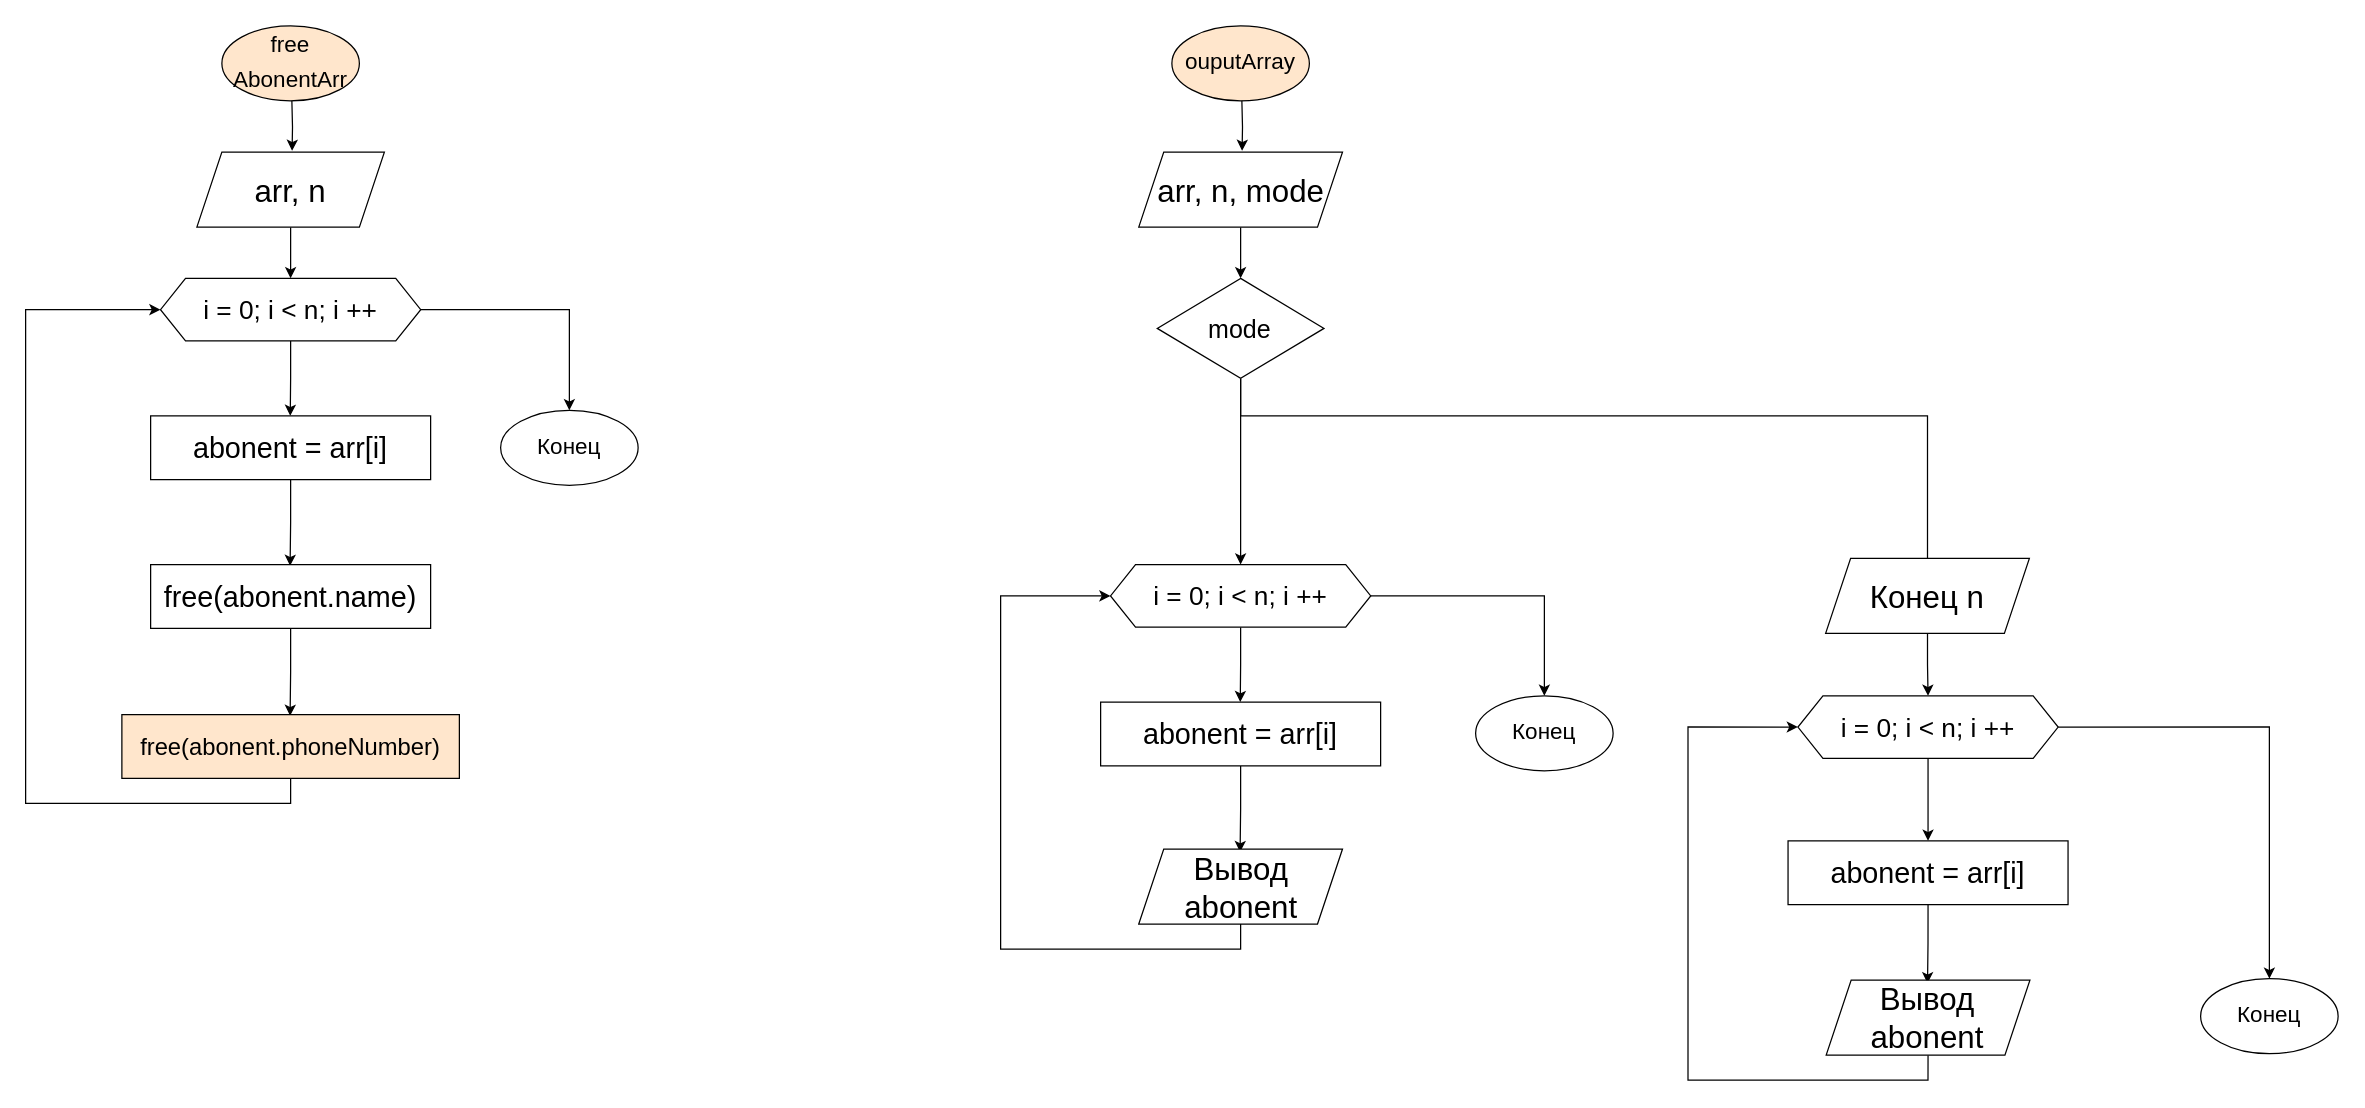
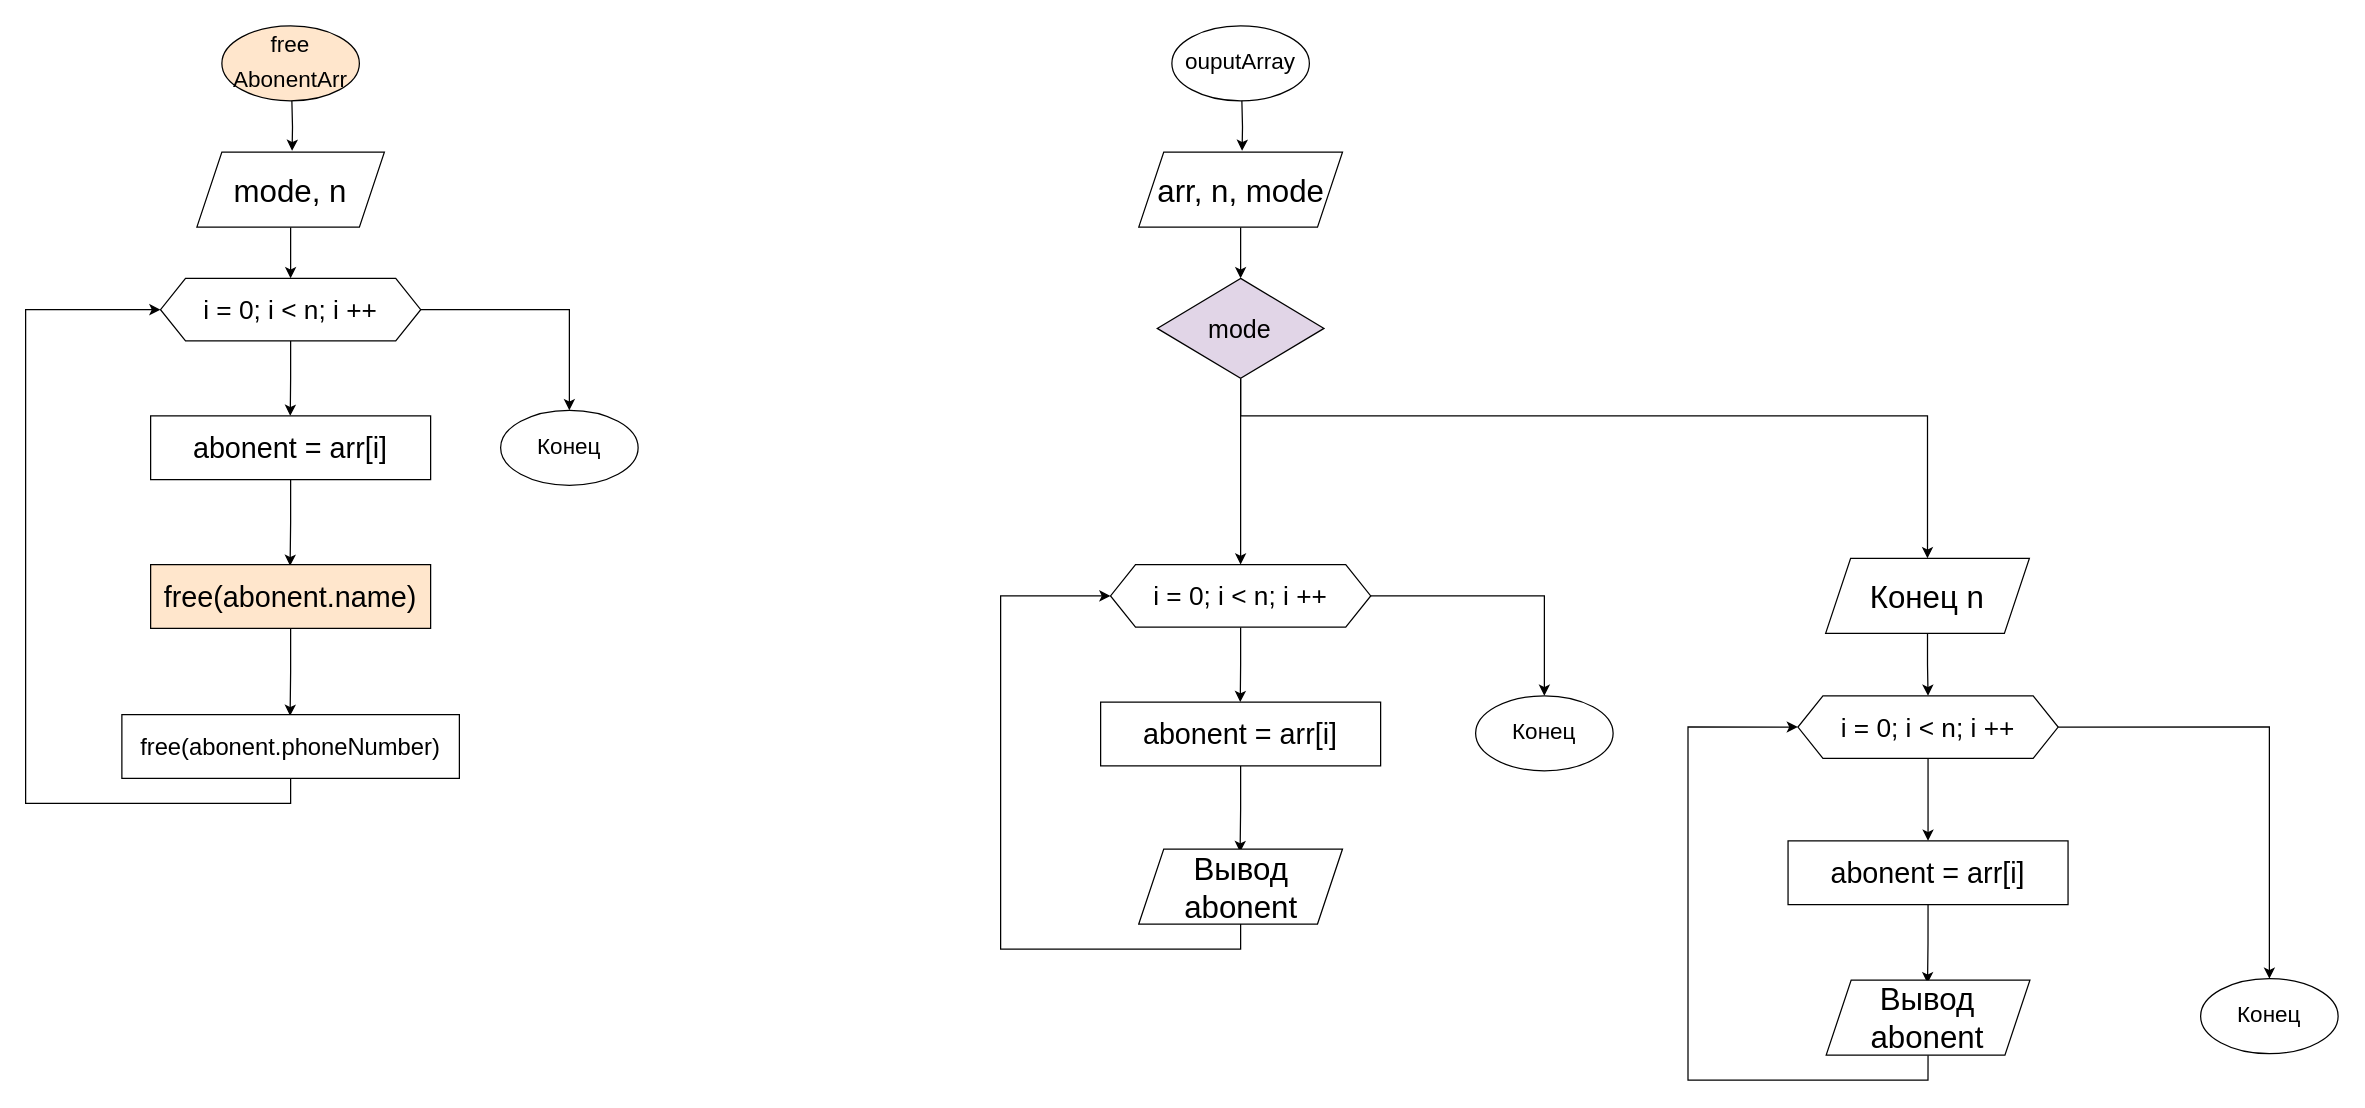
(1241, 63) -> (1241, 63)
(291, 189) -> (291, 189)
(1241, 328) -> (1241, 328)
(1928, 551) -> (1928, 548)
(291, 596) -> (291, 596)
(291, 746) -> (291, 746)
